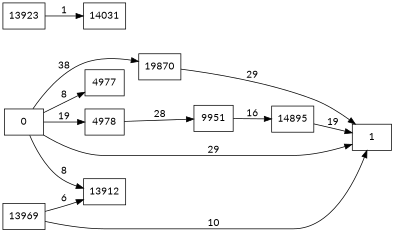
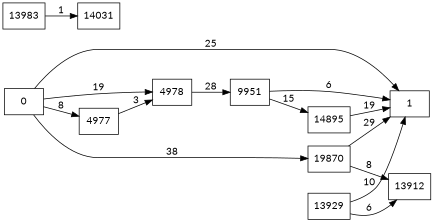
(24, 16) -> (24, 16)
none -> (326, 91)
none -> (132, 108)
(252, 114) -> (289, 99)
(214, 150) -> (211, 44)
(48, 166) -> (366, 172)
(24, 216) -> (329, 206)
